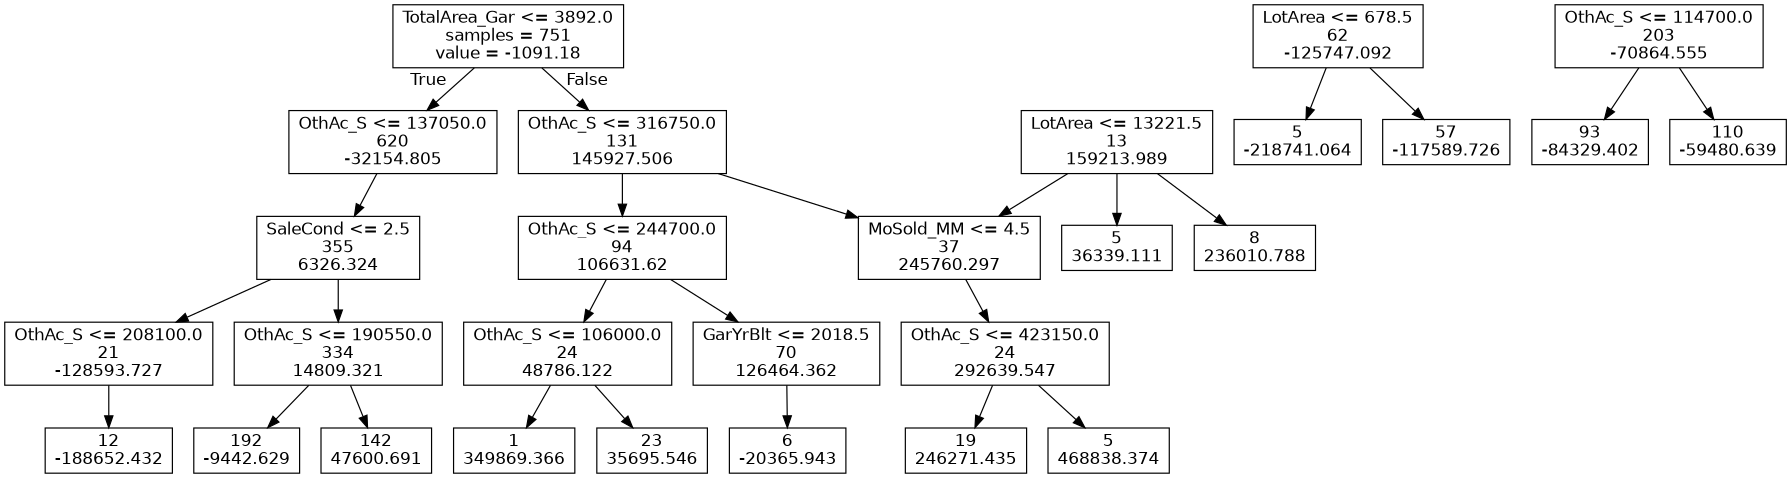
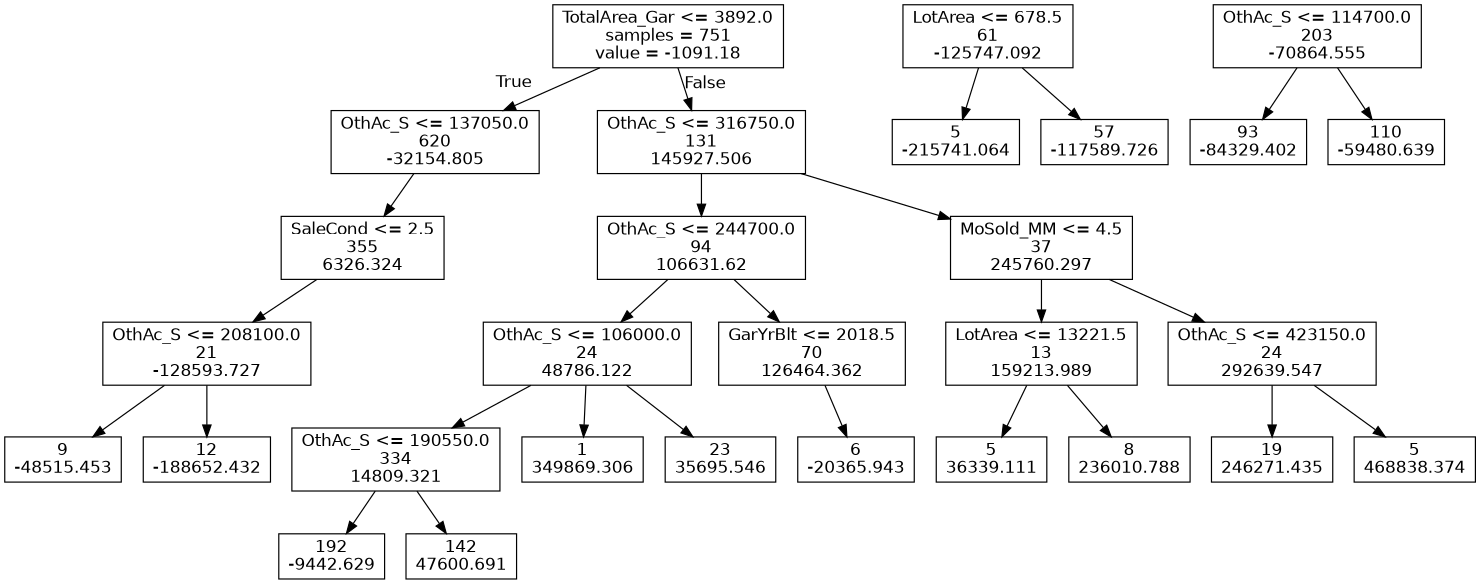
(1338, 36) -> (988, 36)
(1298, 142) -> (956, 142)
(1038, 192) -> (1041, 295)
(338, 295) -> (497, 404)
(514, 451) -> (583, 460)
none -> (63, 460)
